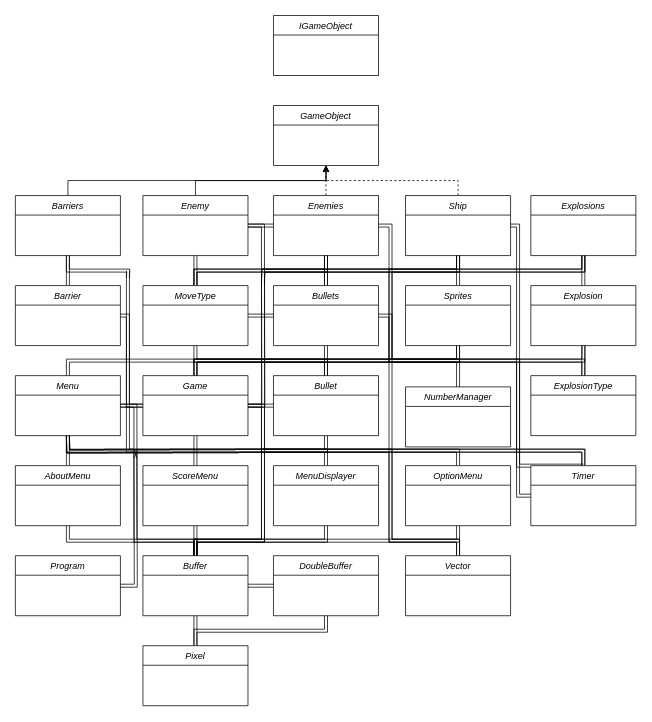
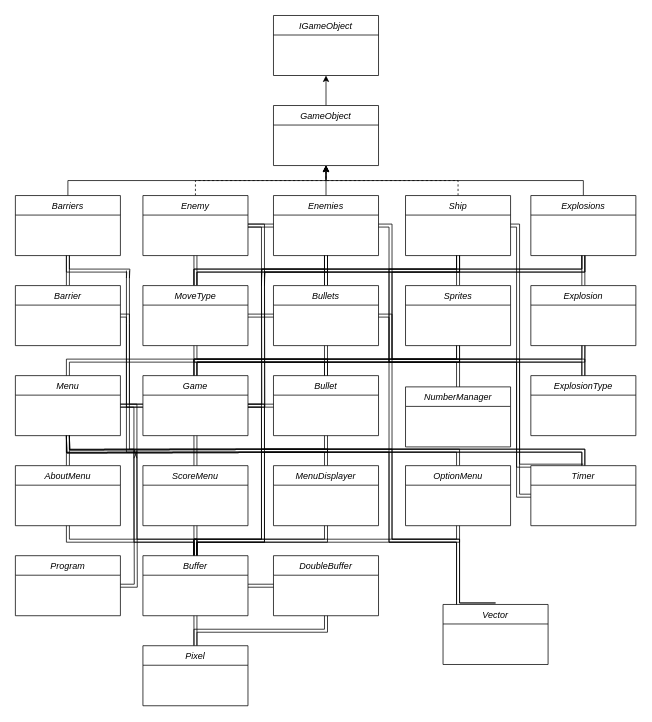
none -> (326, 82)
none -> (529, 180)
(195, 188) -> (195, 188)
(326, 188) -> (326, 188)
(458, 585) -> (495, 634)
